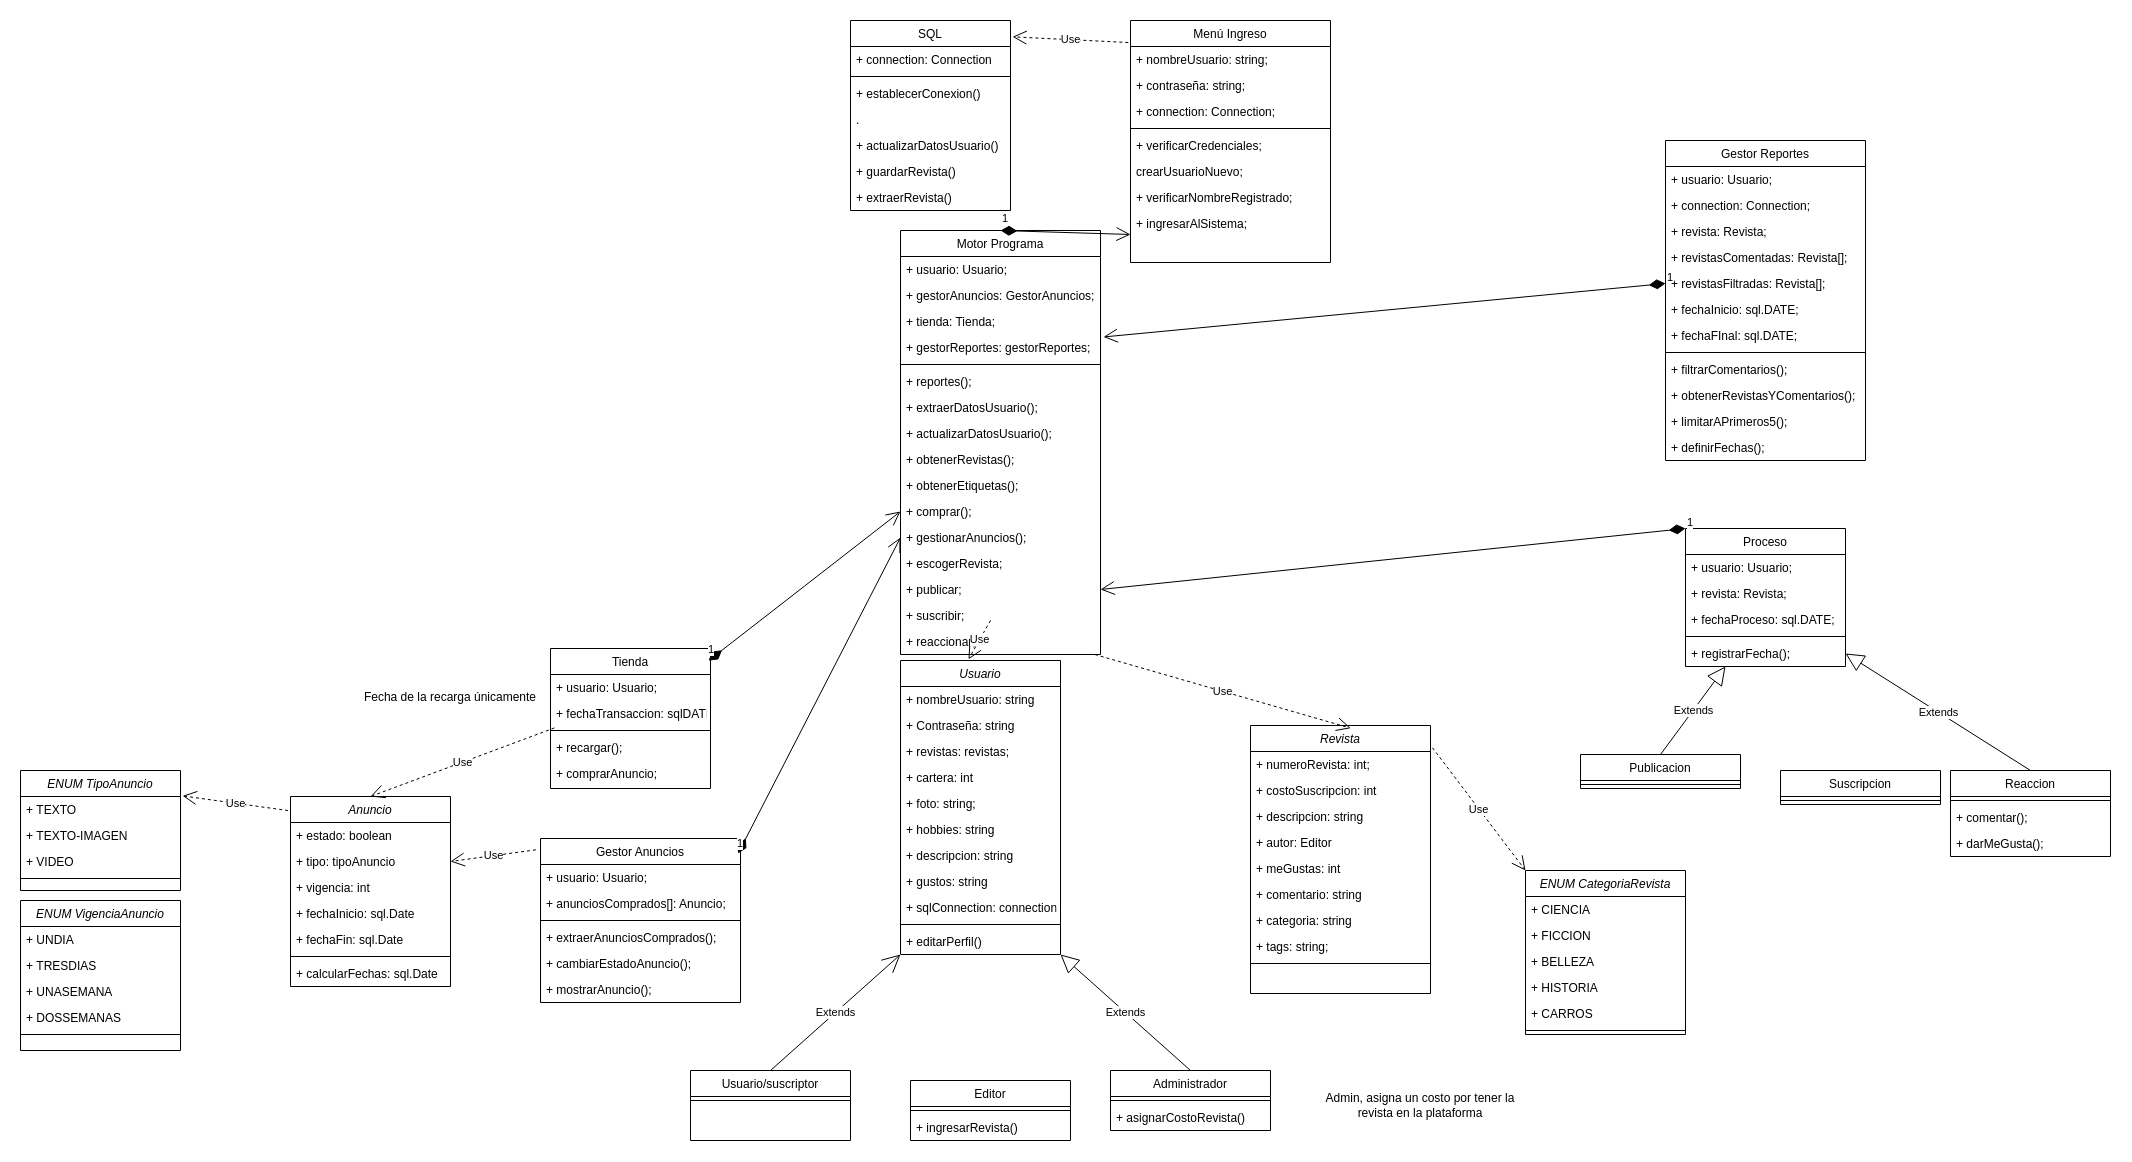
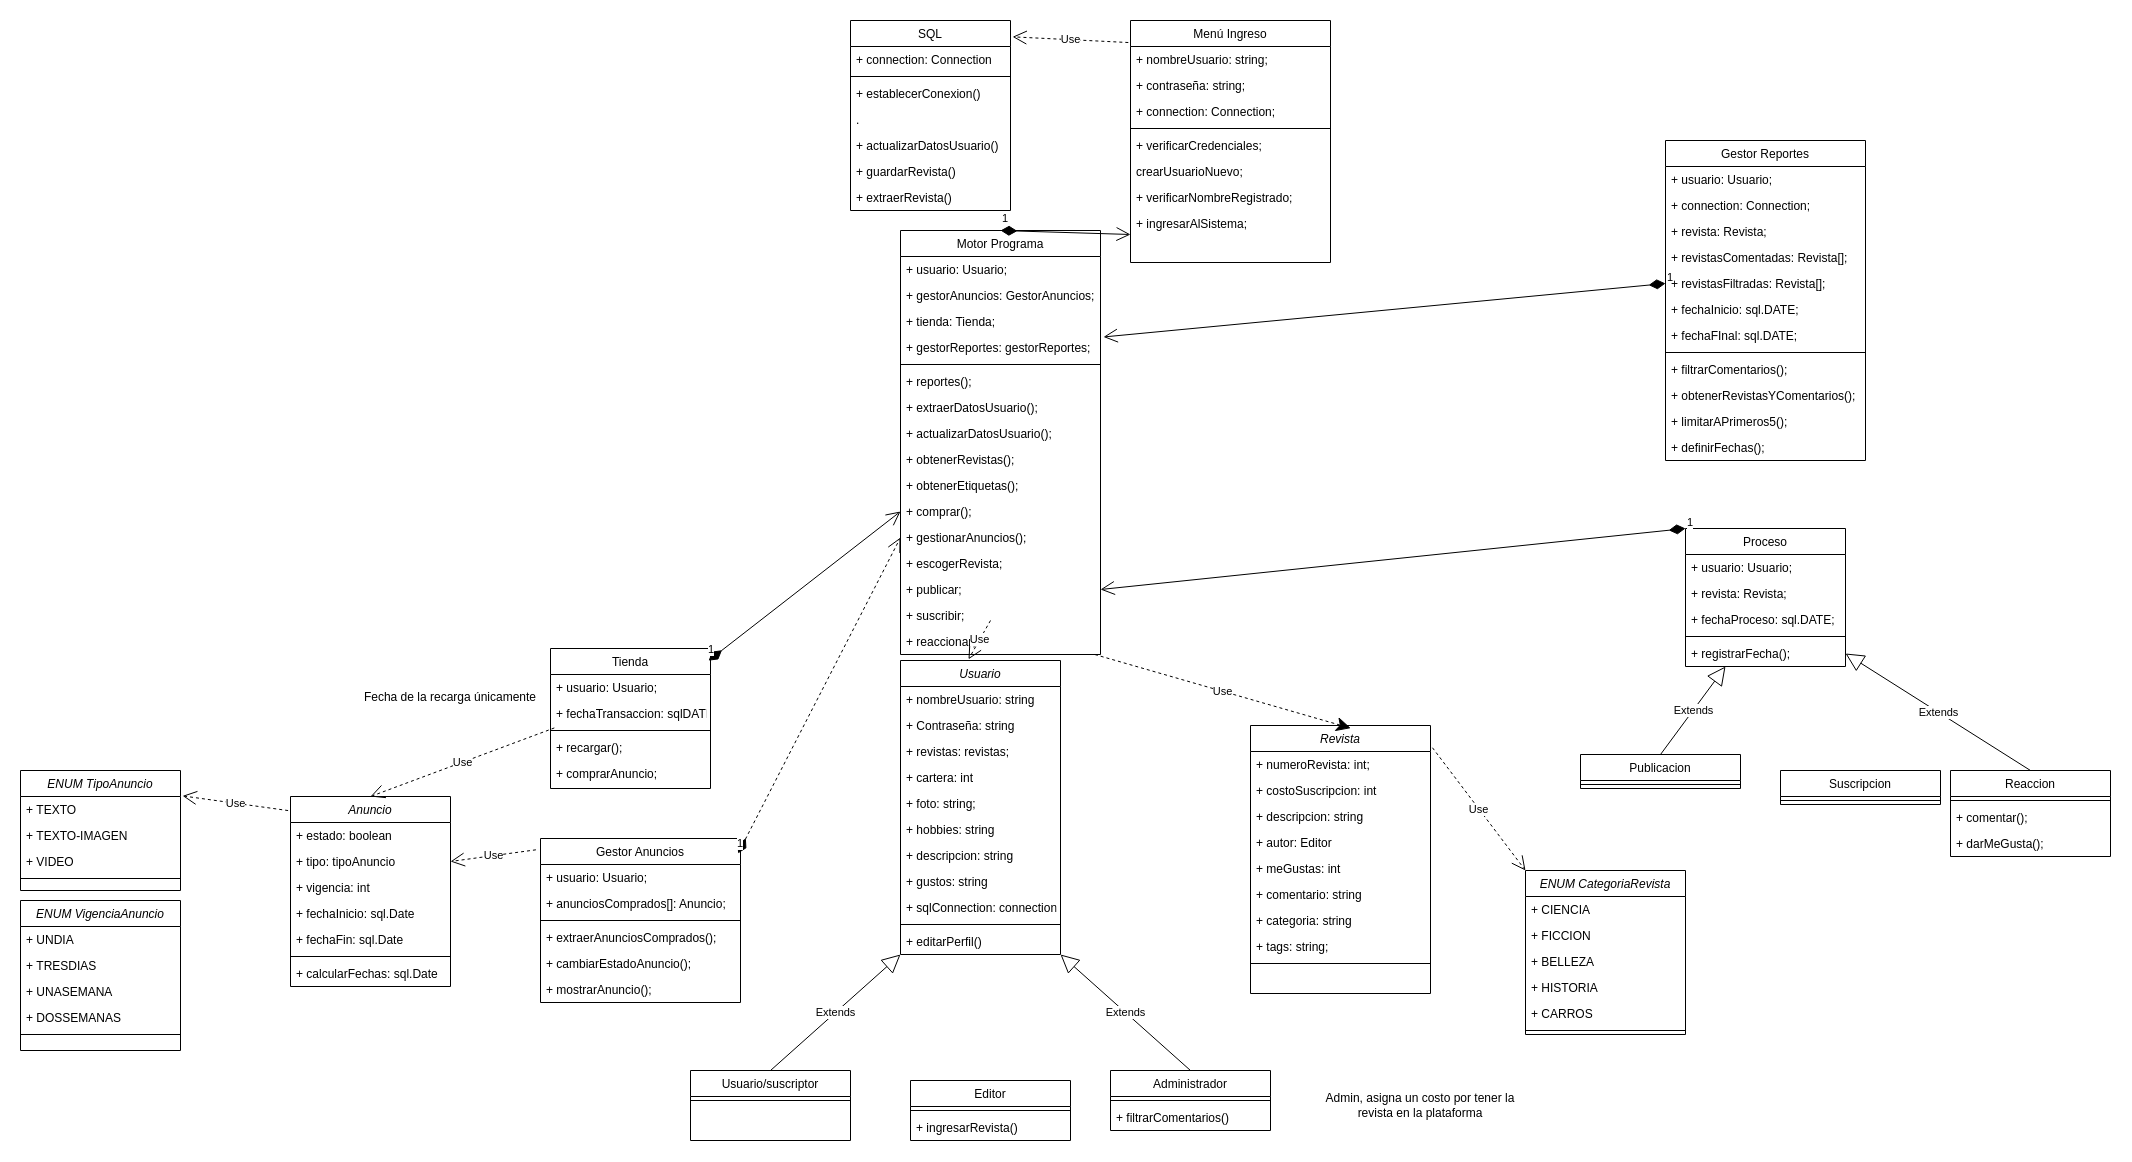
(822, 690) -> (822, 690)
(1343, 726) -> (1338, 725)
(891, 963) -> (885, 968)
(1189, 1118) -> (1184, 1118)
